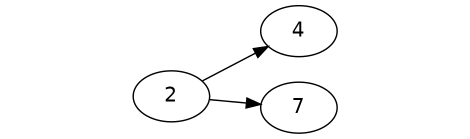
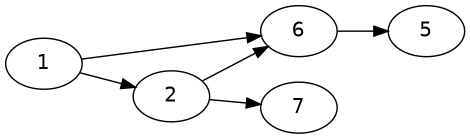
(299, 31) -> (299, 31)
none -> (426, 31)
none -> (44, 64)
